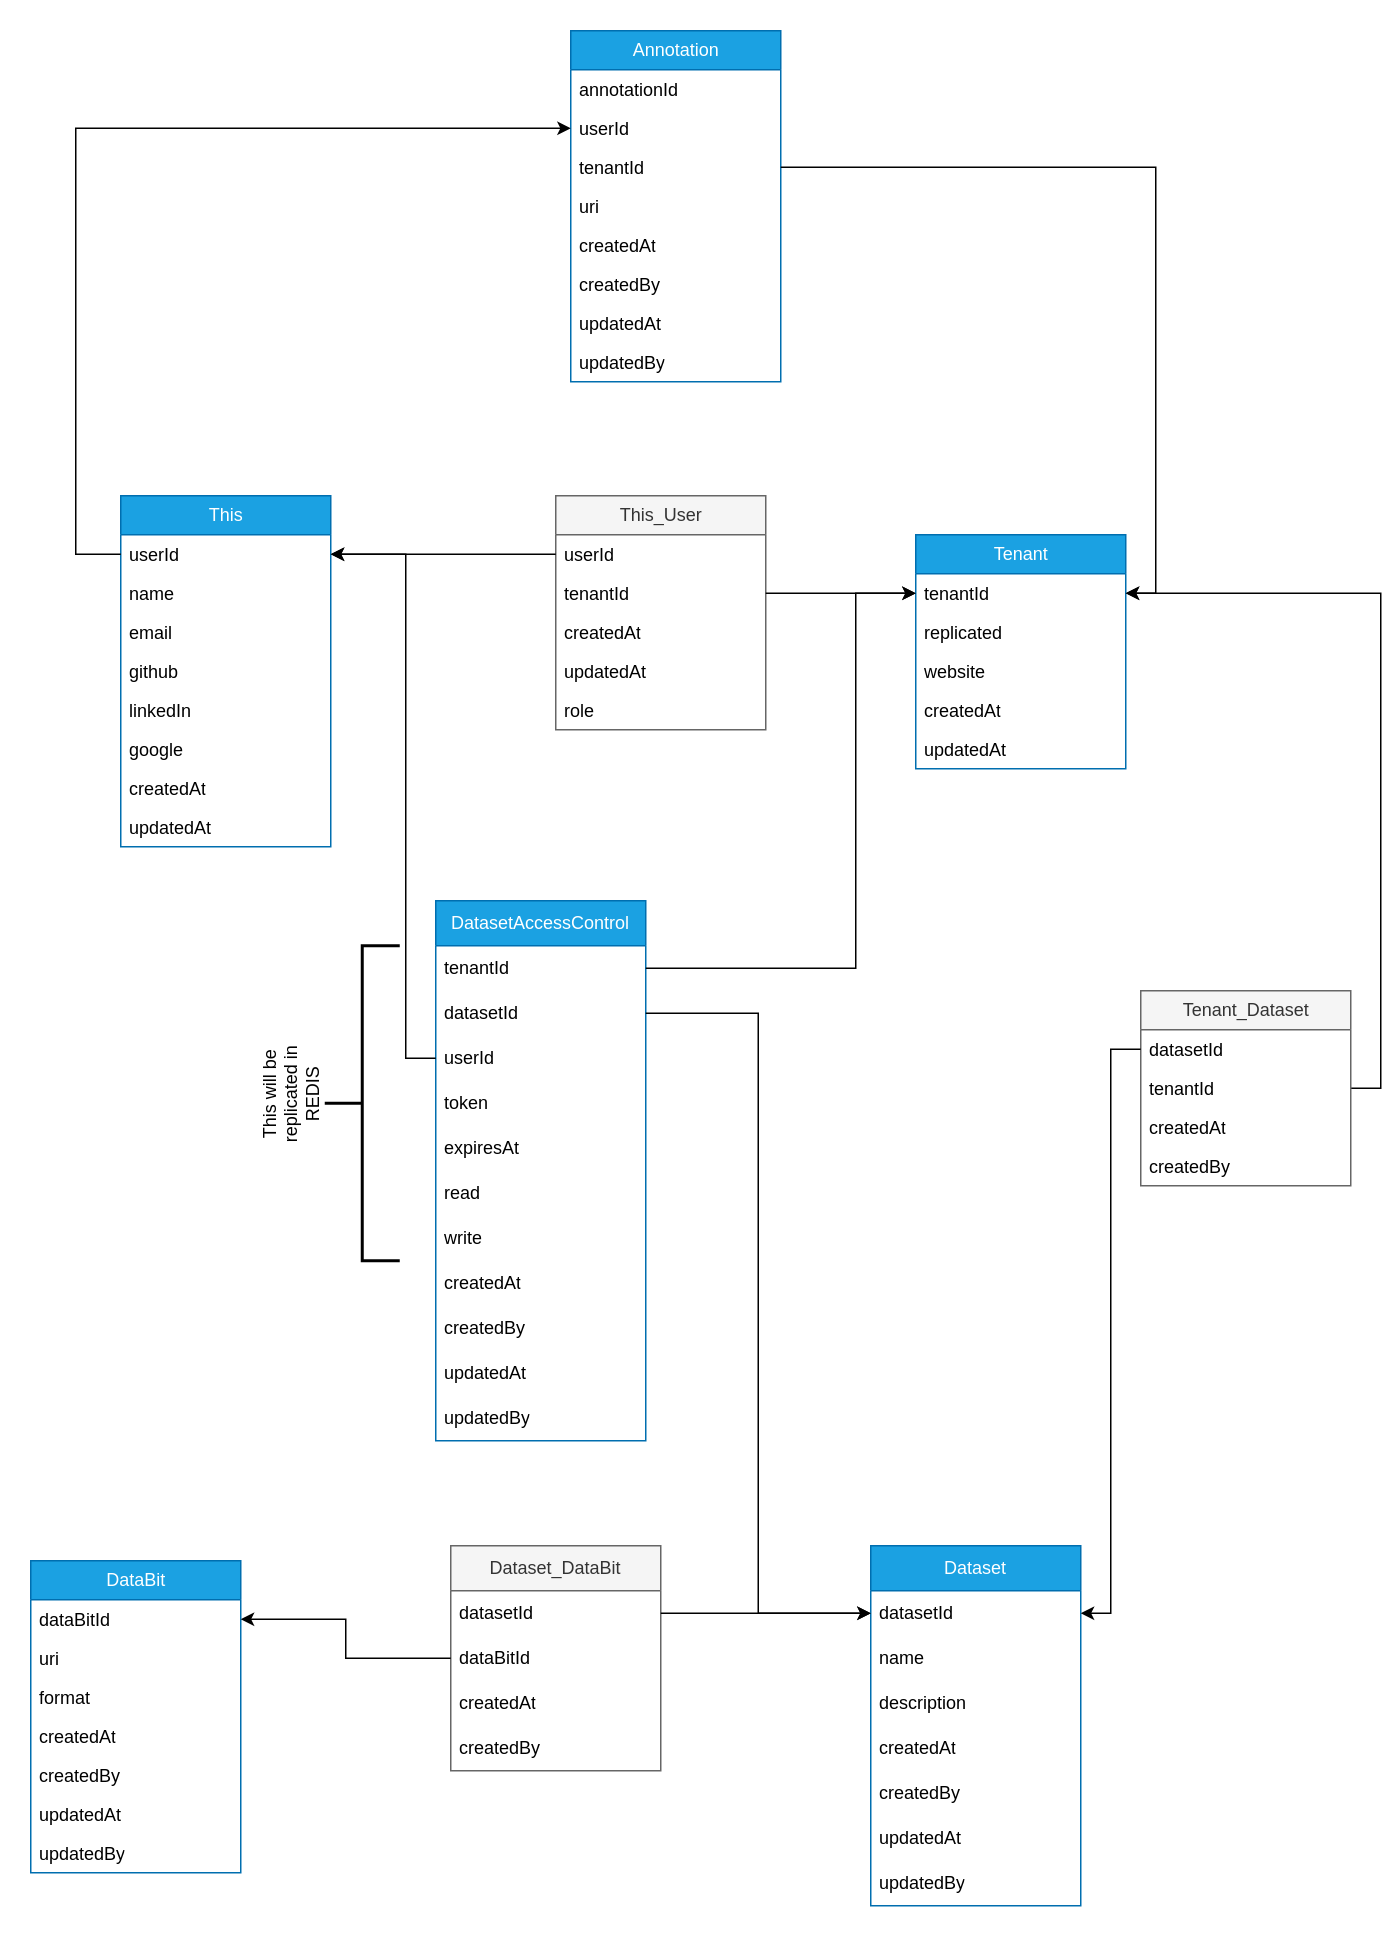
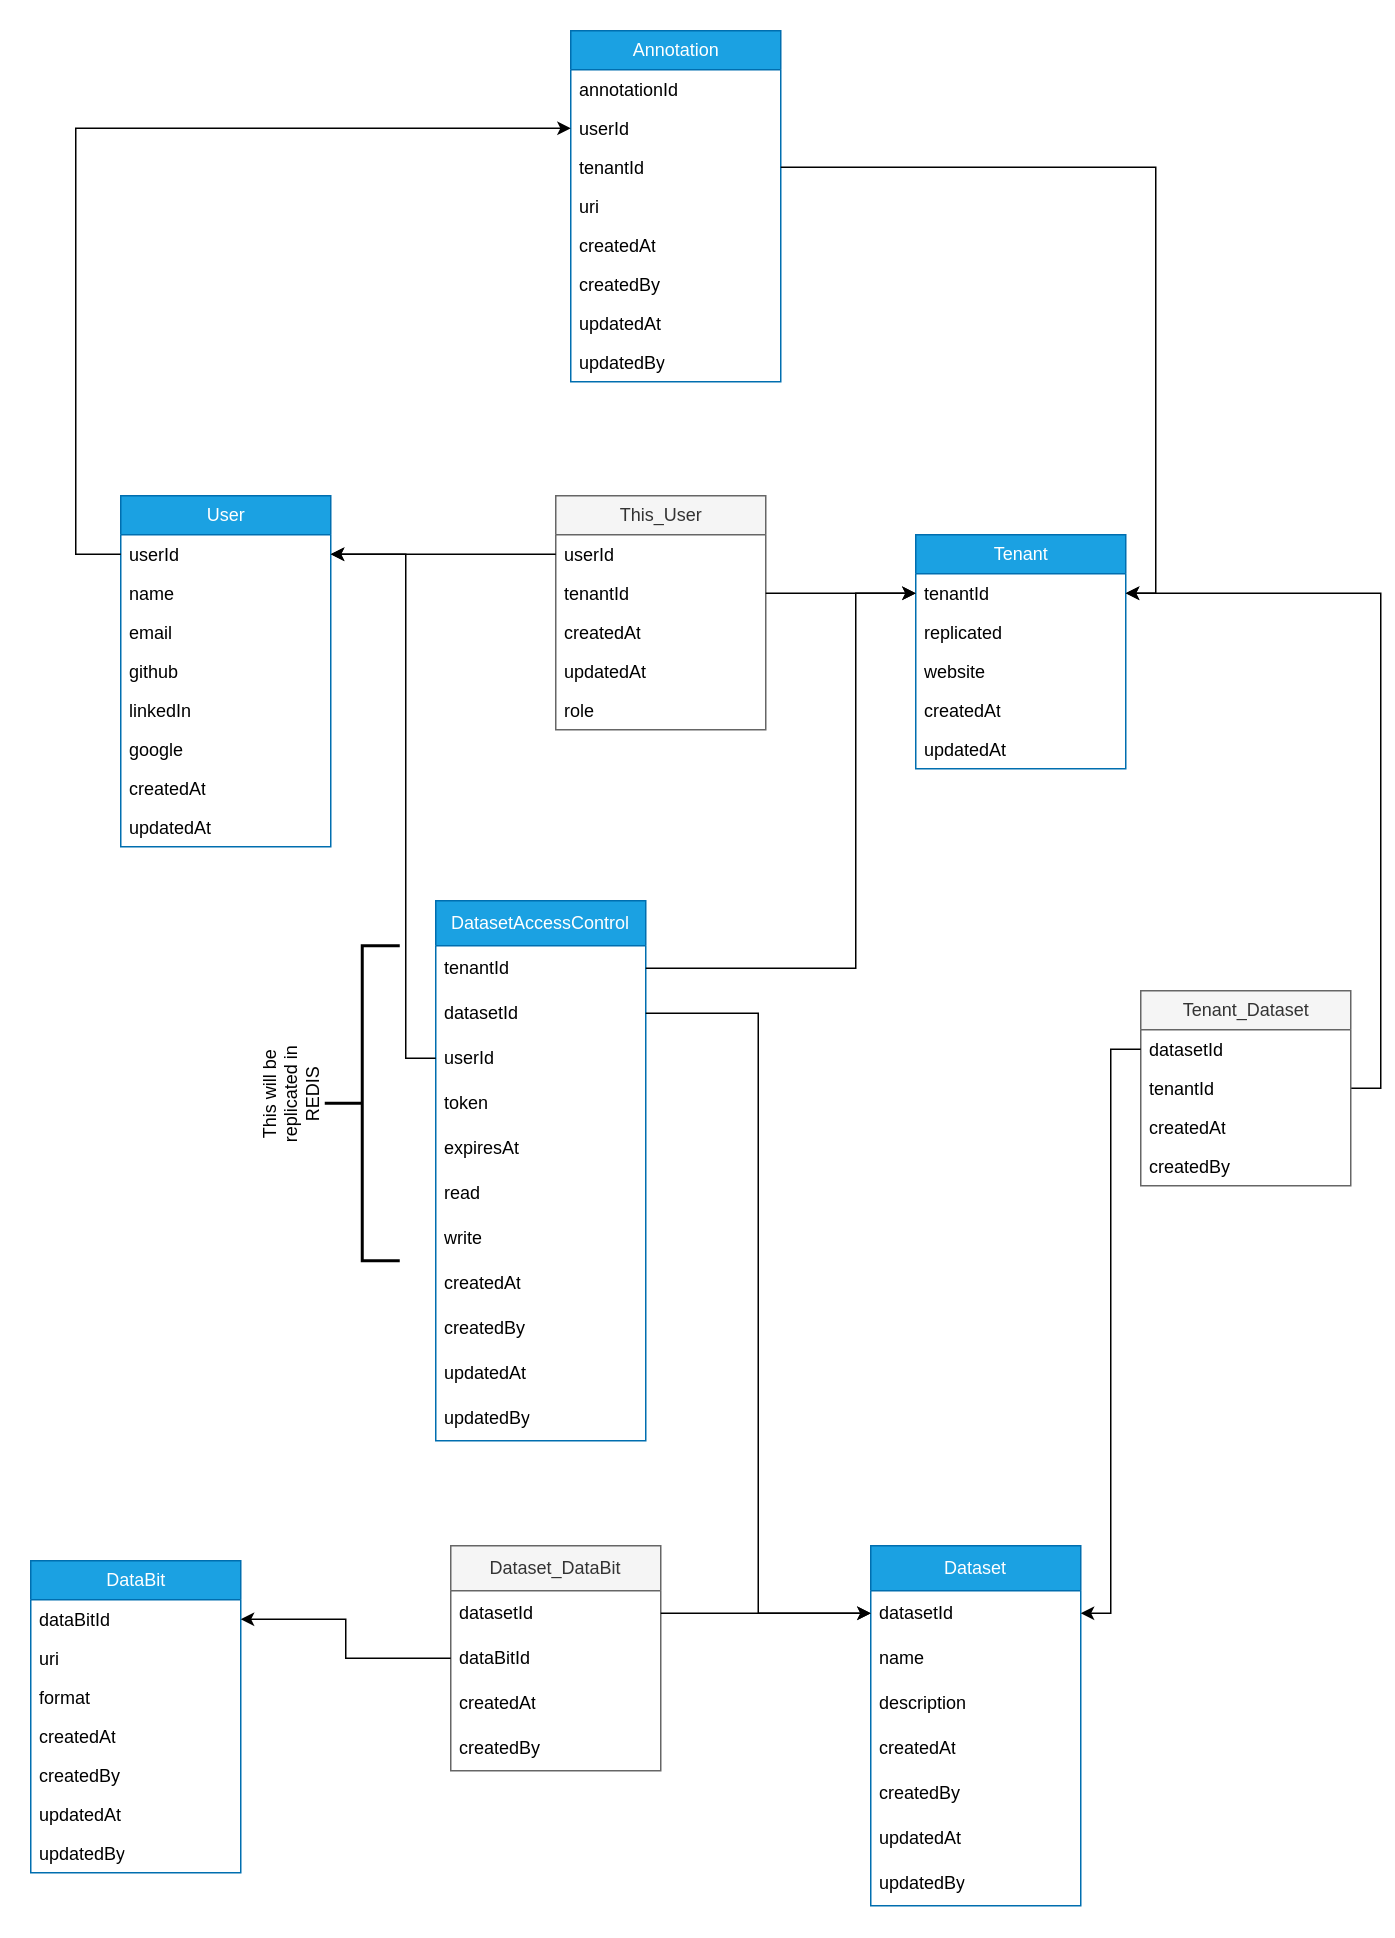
(227, 515) -> (227, 515)
